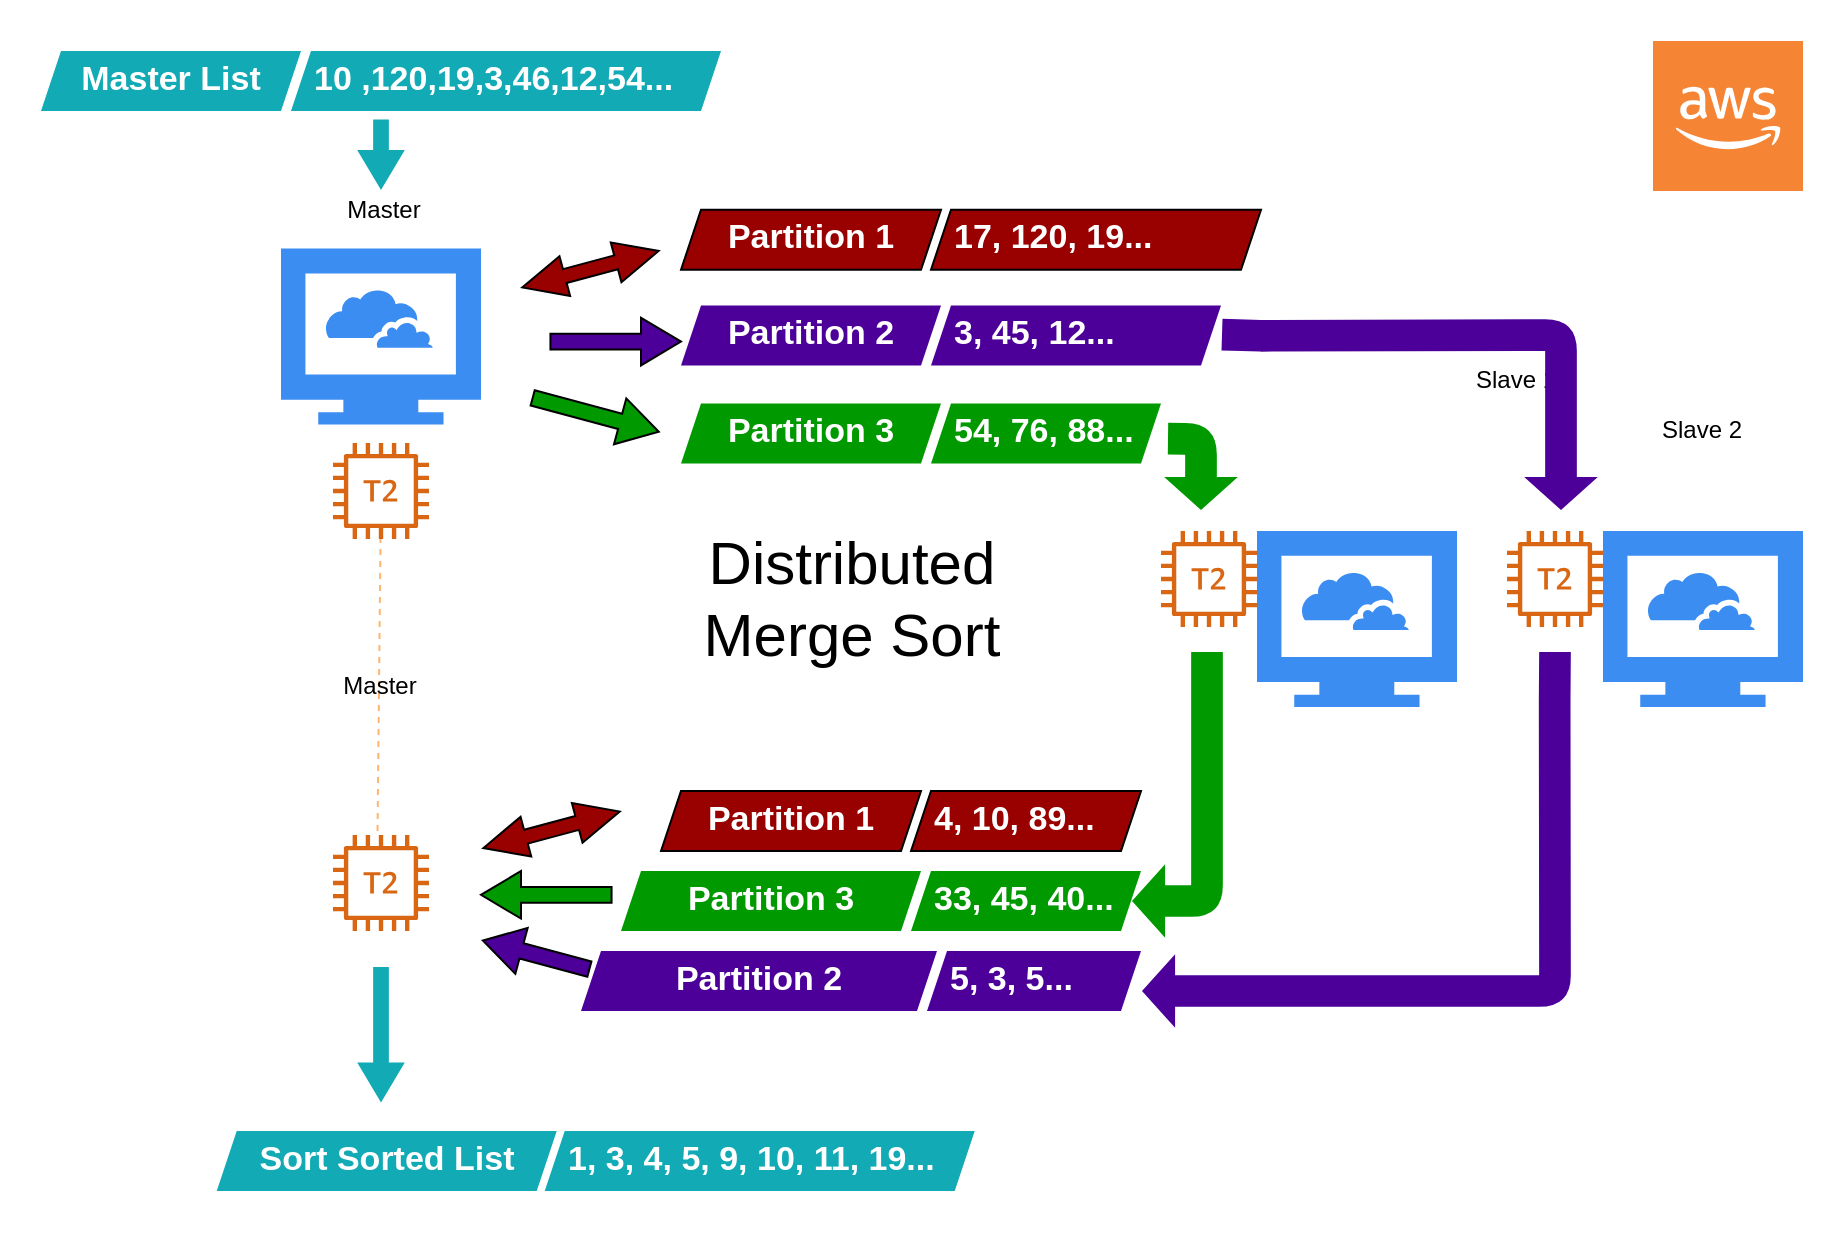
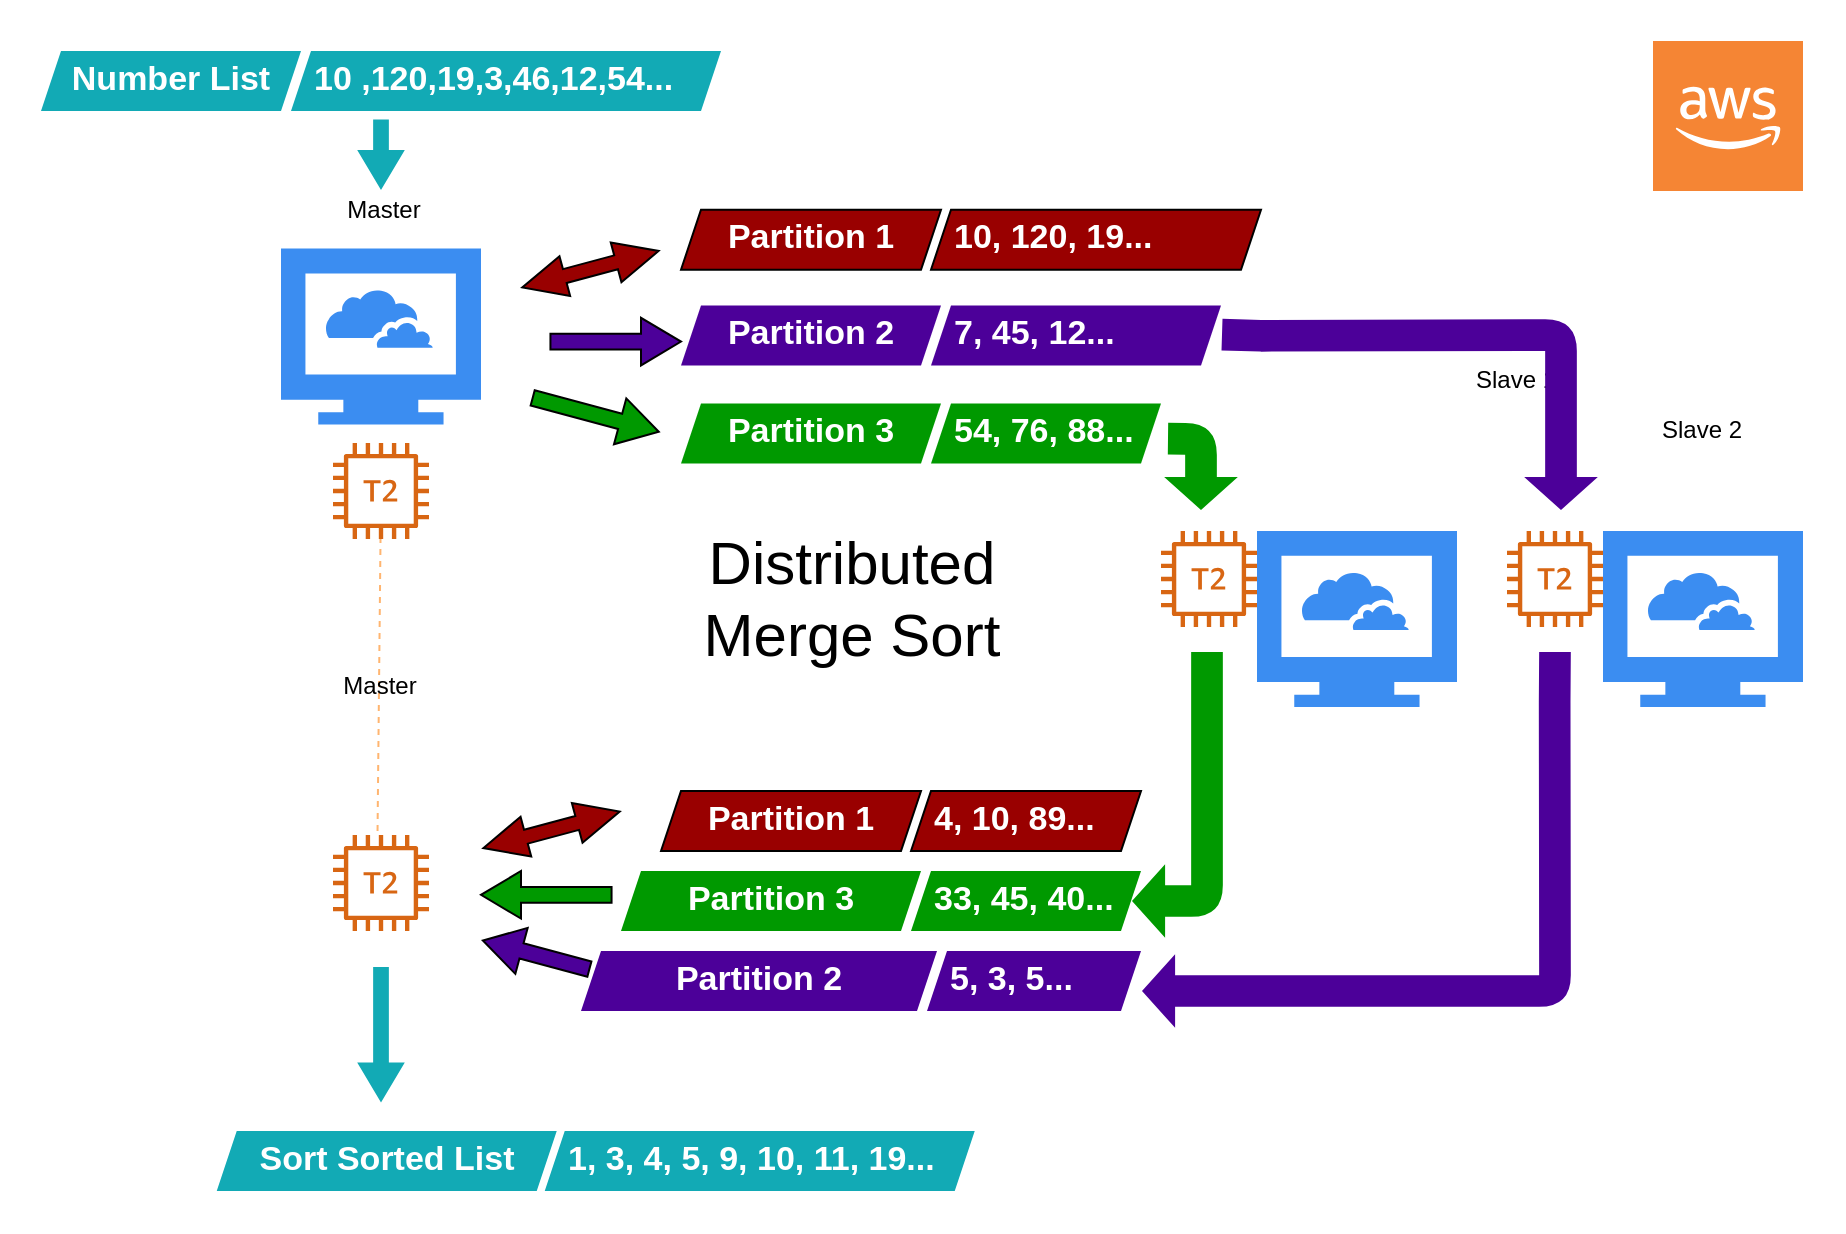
(172, 81) -> (172, 81)
(1057, 239) -> (1057, 239)
(1038, 335) -> (1038, 335)
